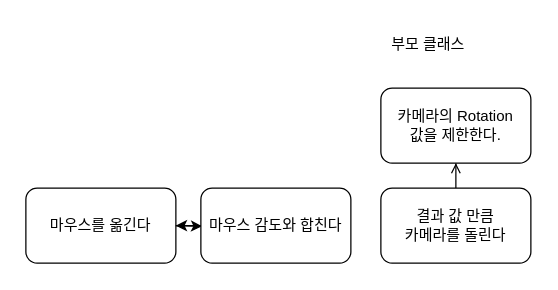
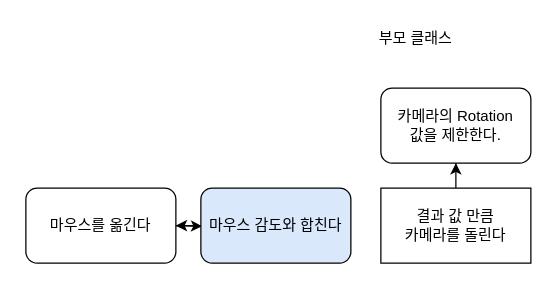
(428, 44) -> (416, 38)
(456, 171) -> (456, 173)
(276, 226) -> (276, 226)
(456, 226) -> (456, 226)
